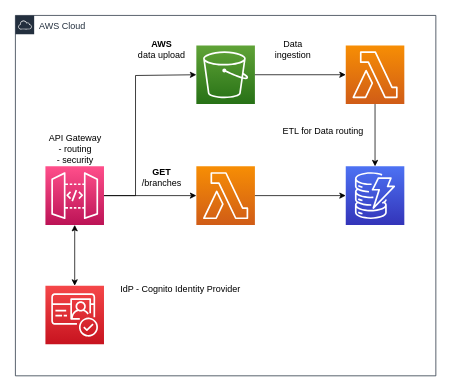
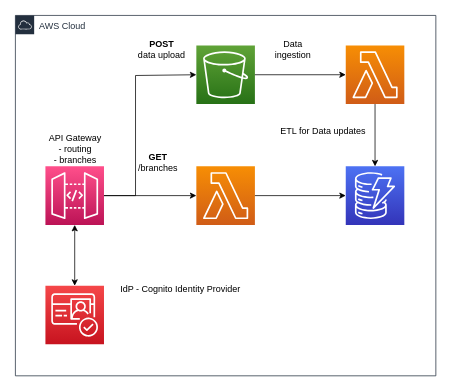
(162, 49) -> (162, 49)
(323, 132) -> (323, 132)
(75, 154) -> (75, 154)
(162, 177) -> (158, 162)
